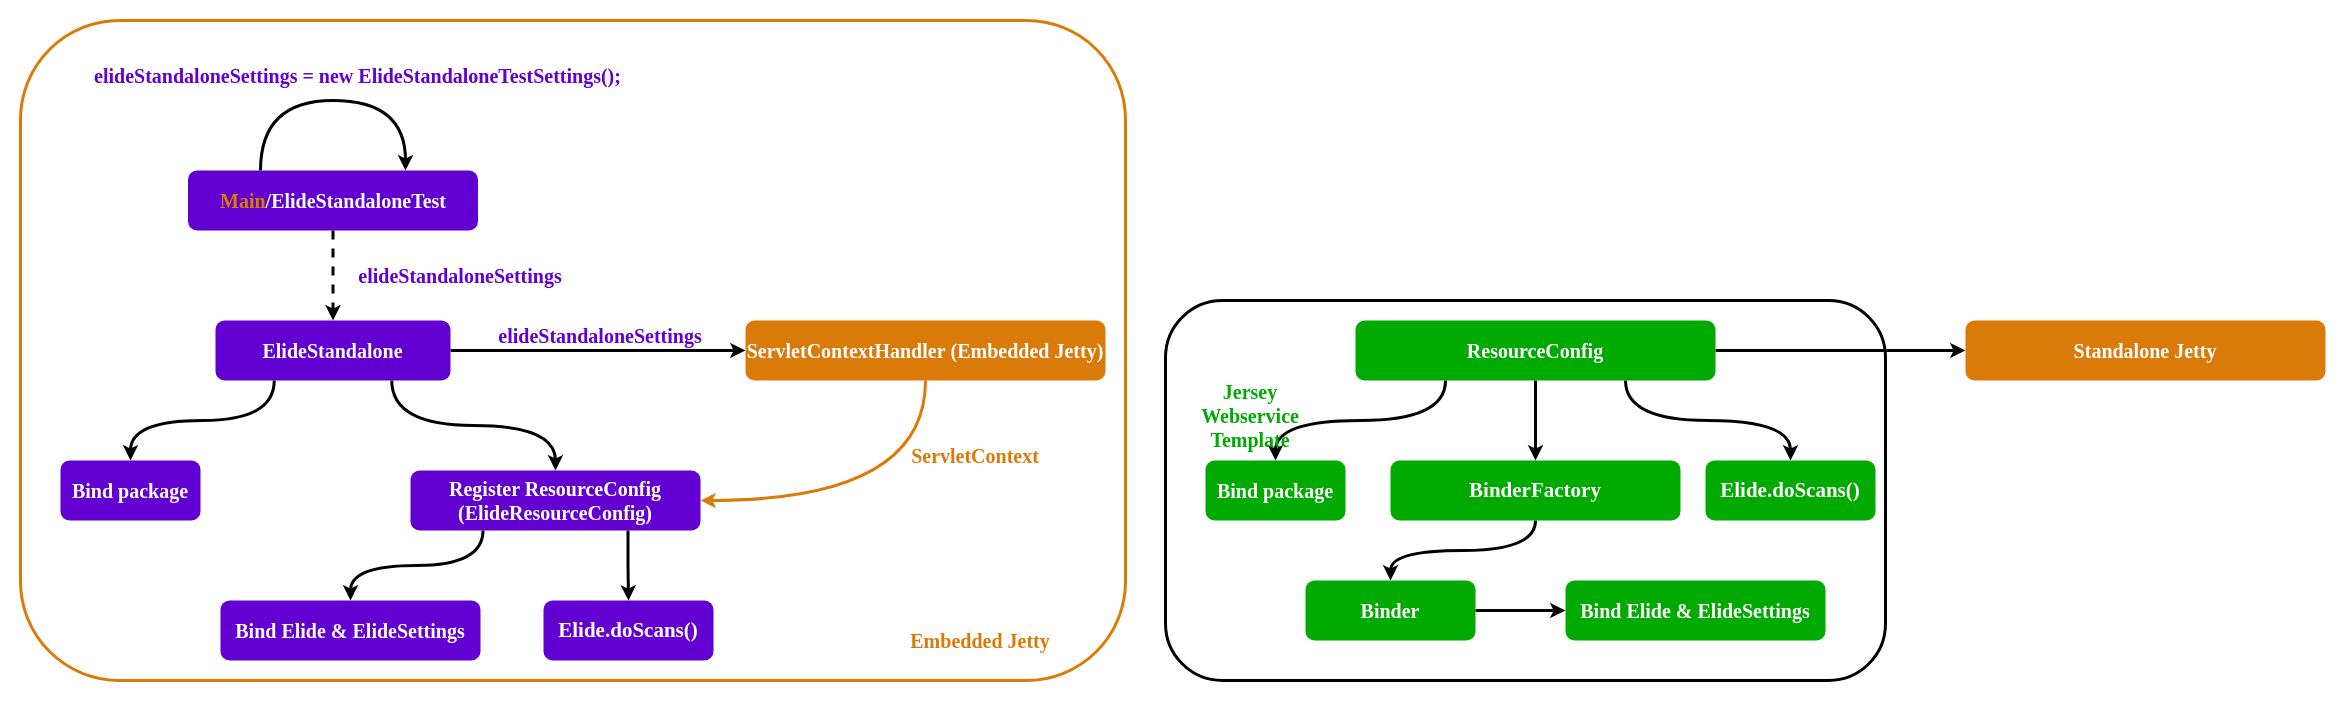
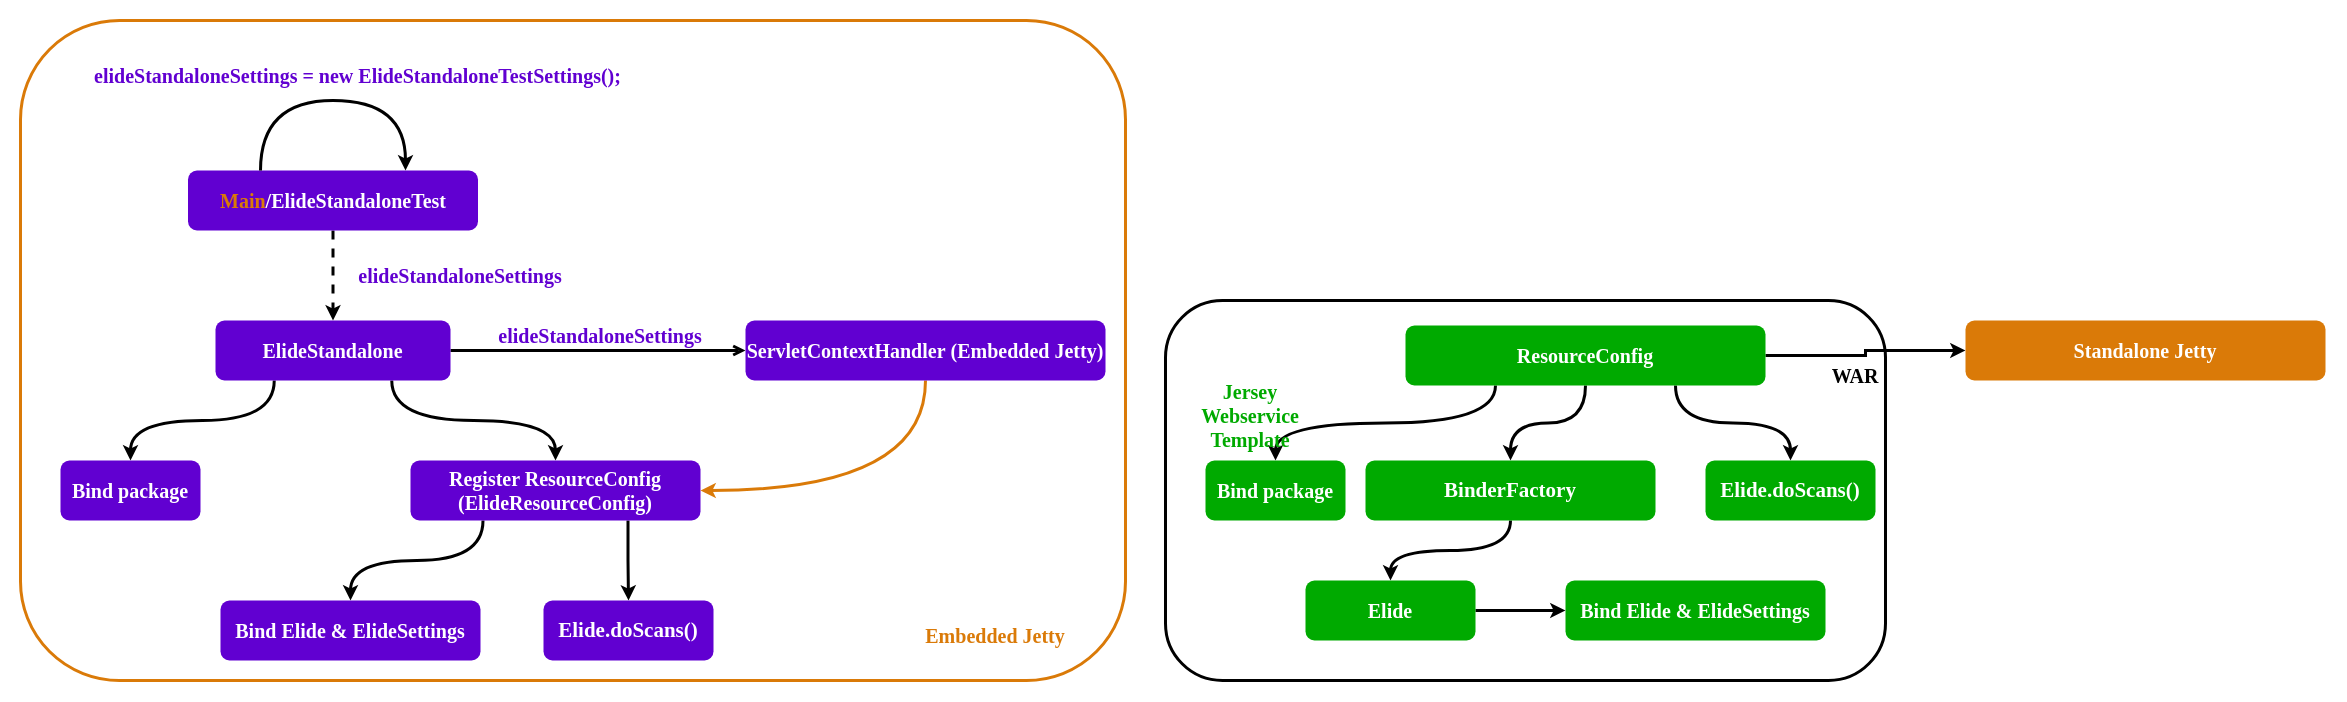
(733, 351) -> (733, 351)
(926, 351) -> (926, 351)
(1536, 351) -> (1586, 356)
none -> (1856, 376)
(976, 456) -> none
(1536, 491) -> (1511, 491)
(556, 501) -> (556, 491)
(1391, 611) -> (1391, 611)
(981, 641) -> (996, 636)
